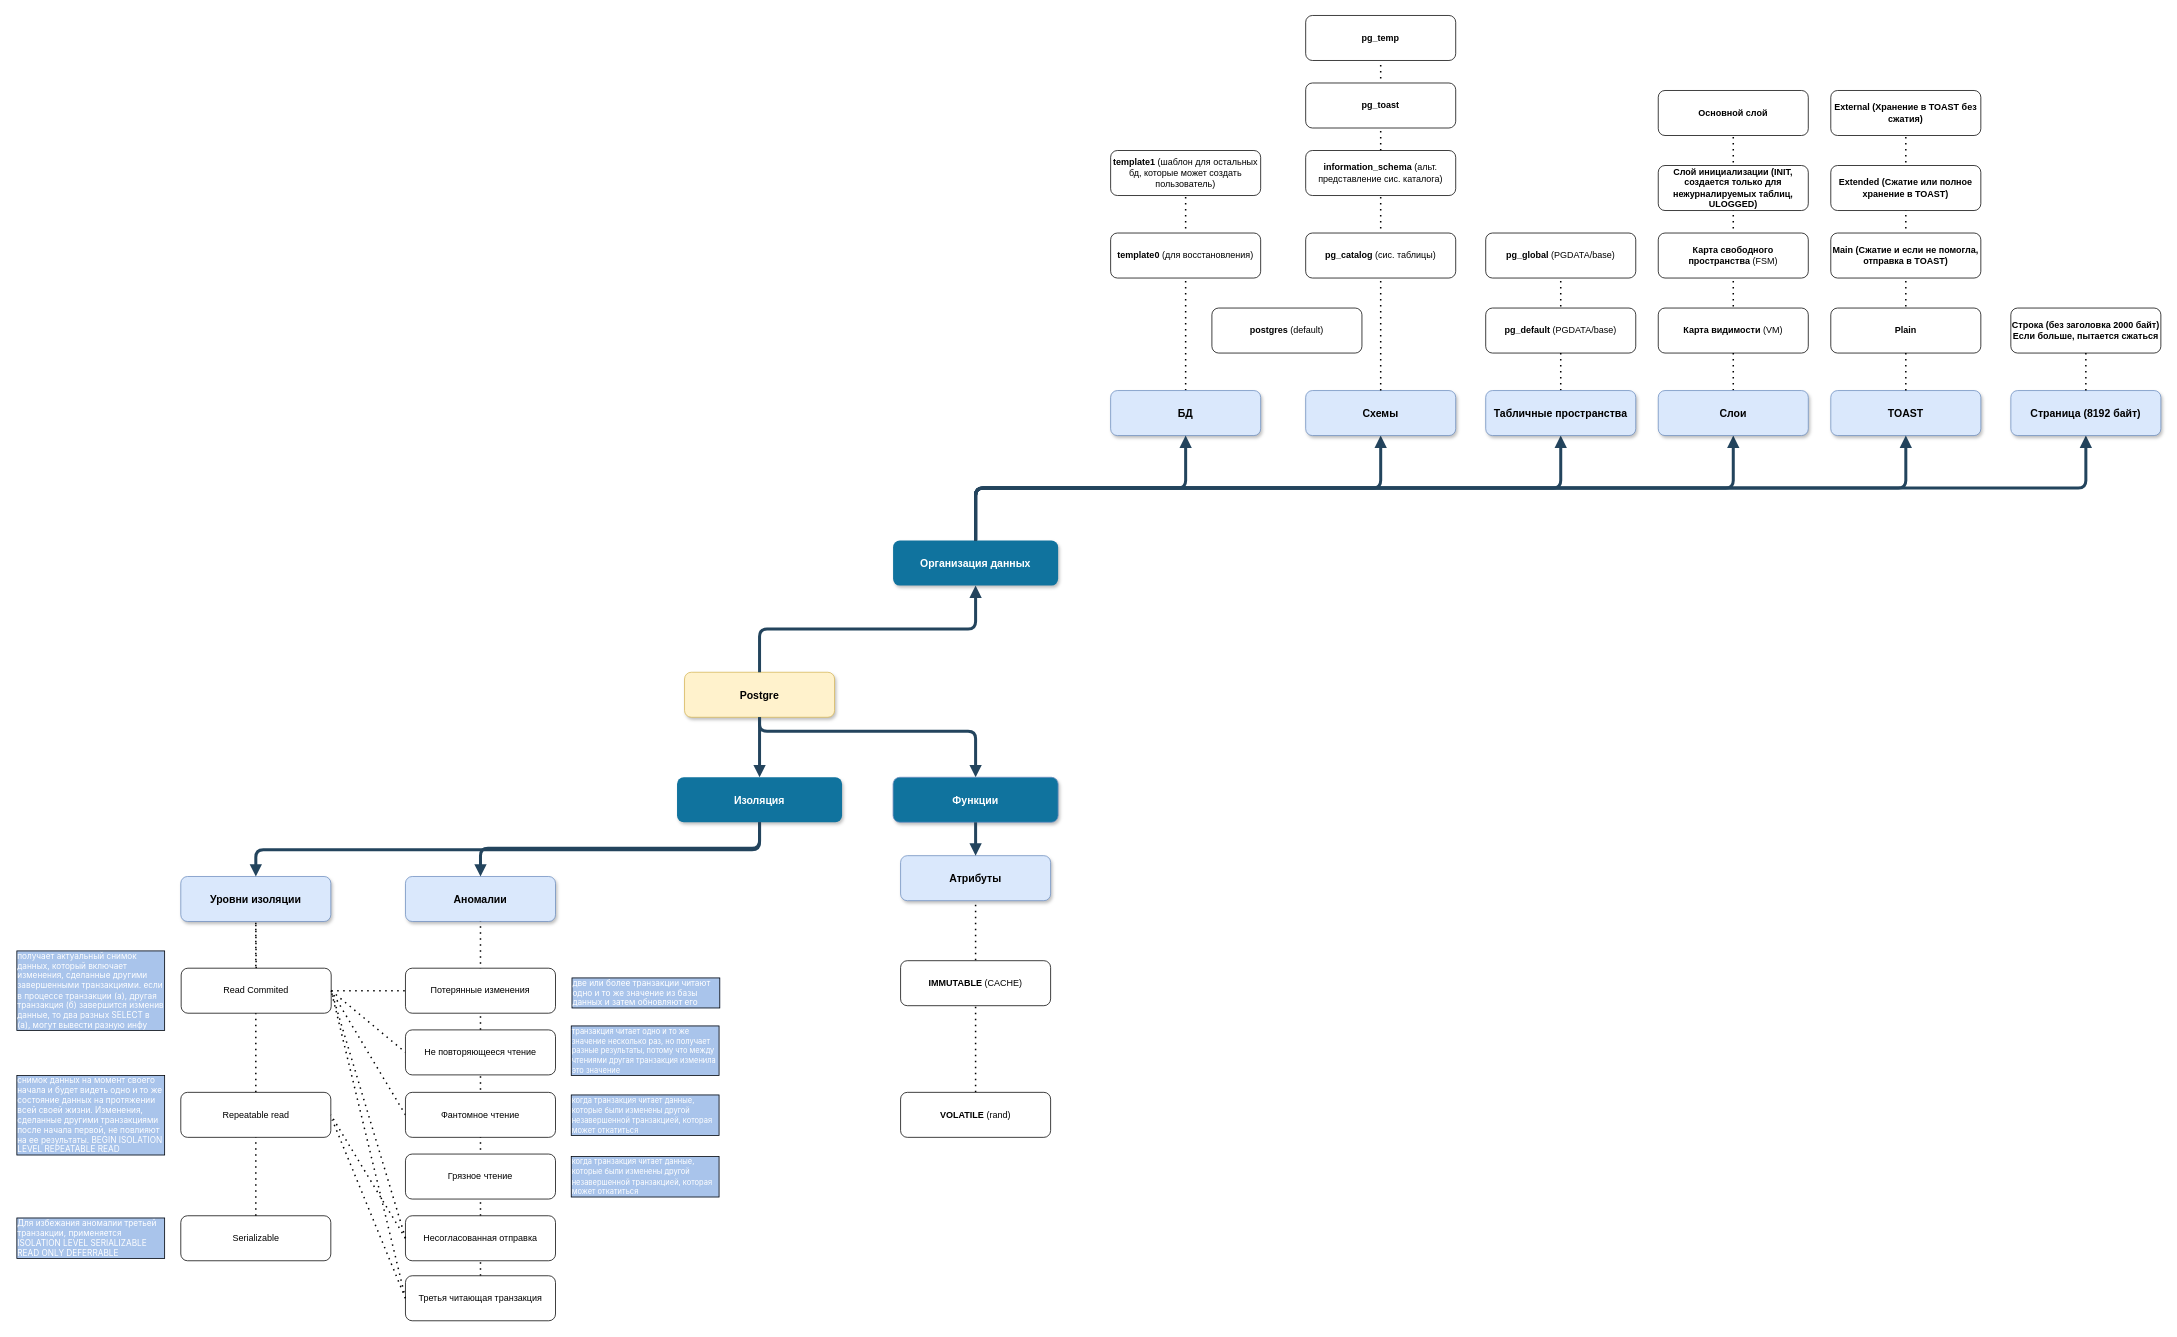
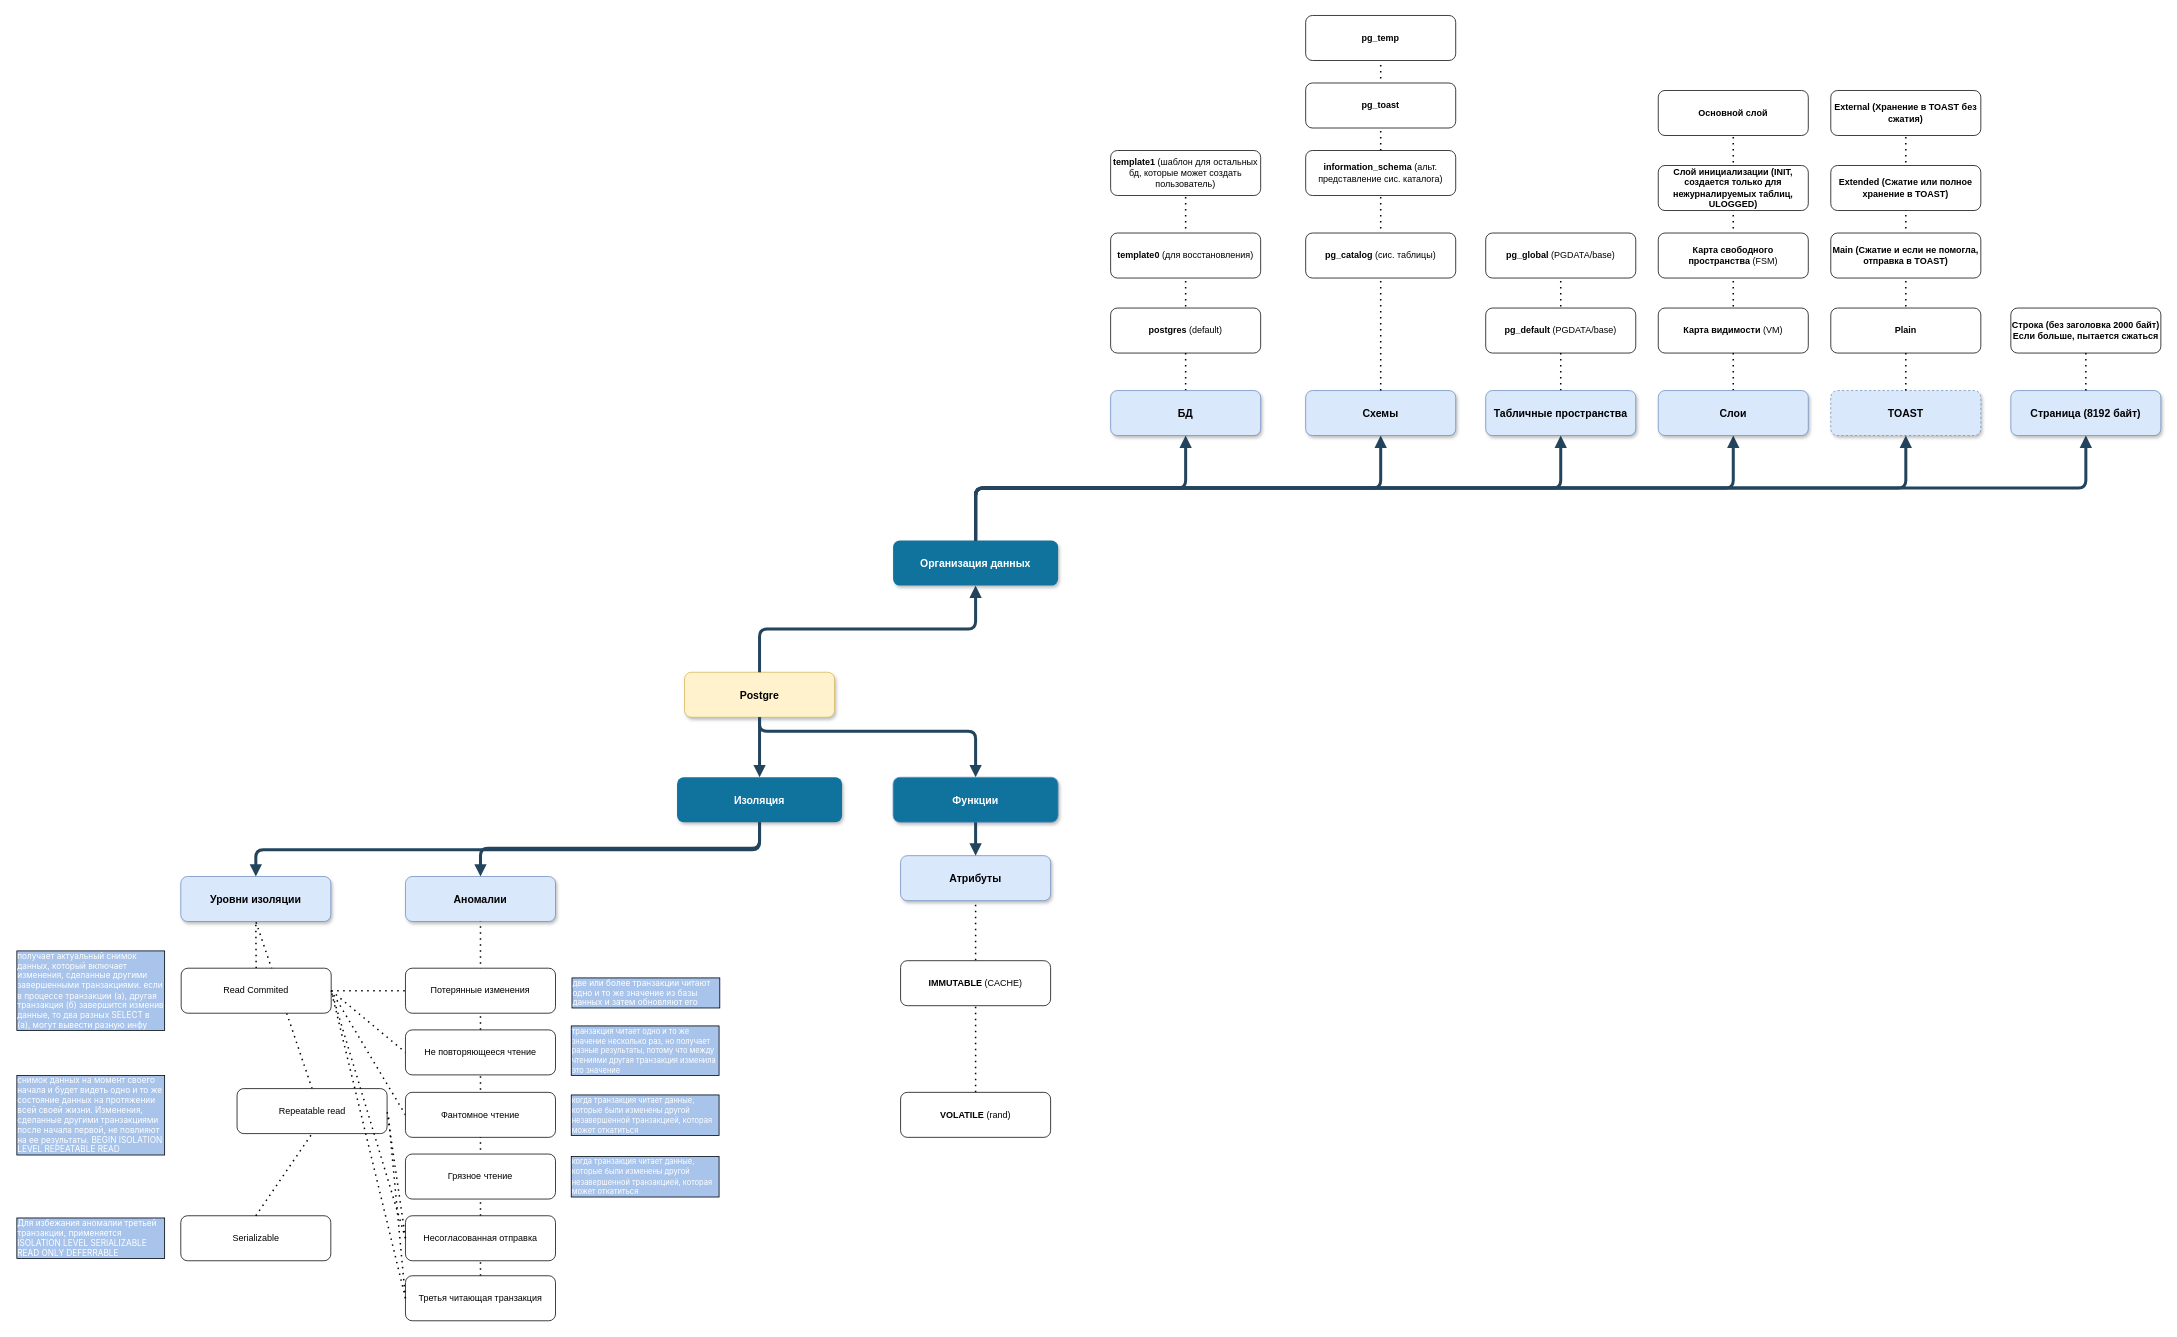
(1287, 330) -> (1185, 330)
(1905, 413) -> (1905, 413)
(256, 1115) -> (312, 1111)
